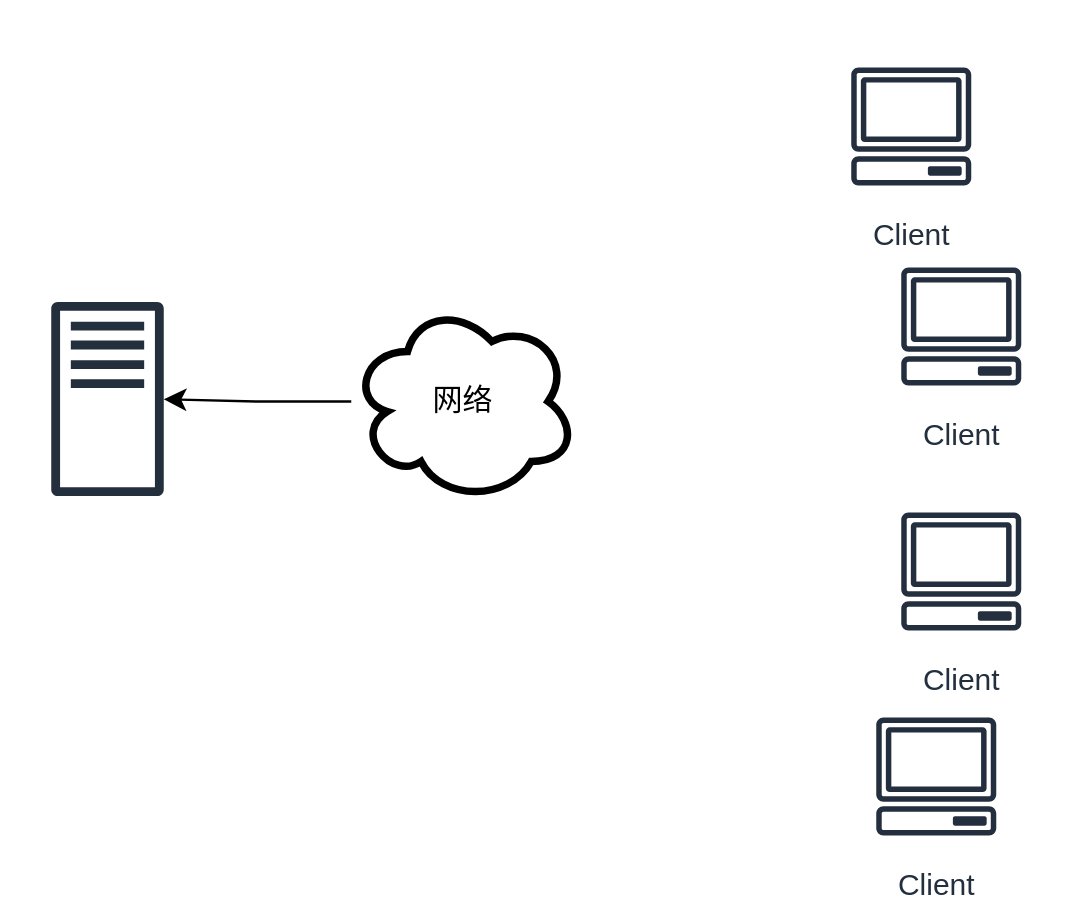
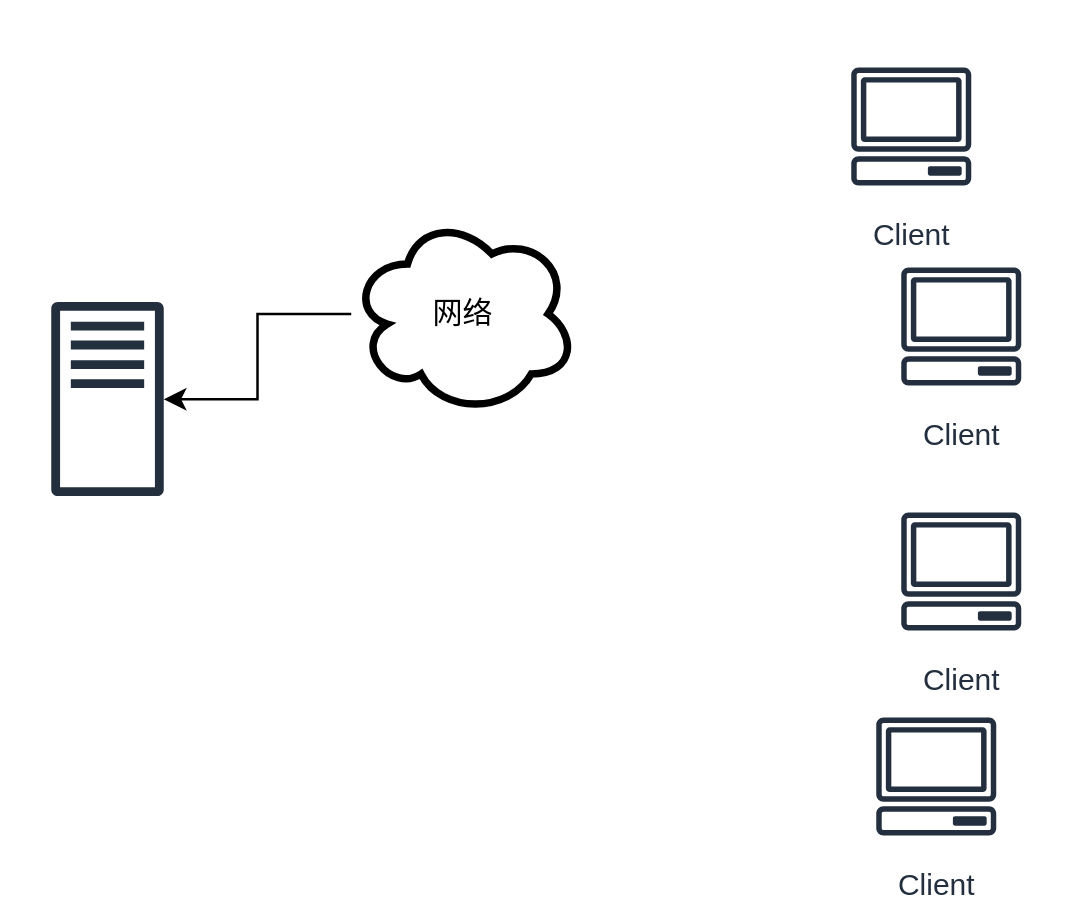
(464, 401) -> (464, 314)
